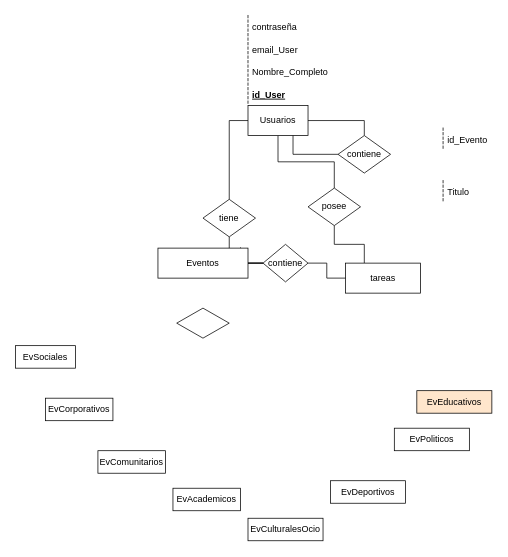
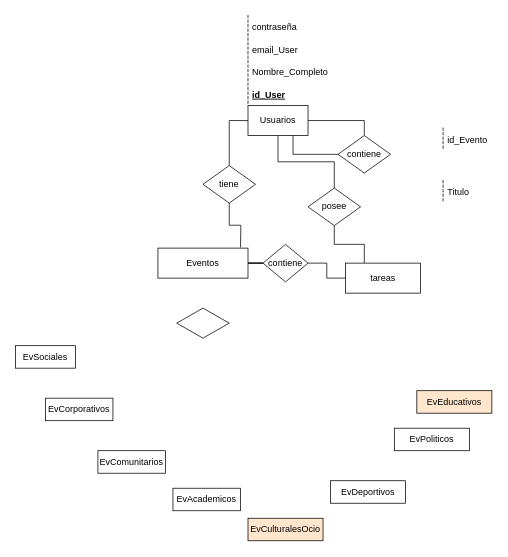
(229, 218) -> (229, 184)
(285, 529) -> (285, 529)
